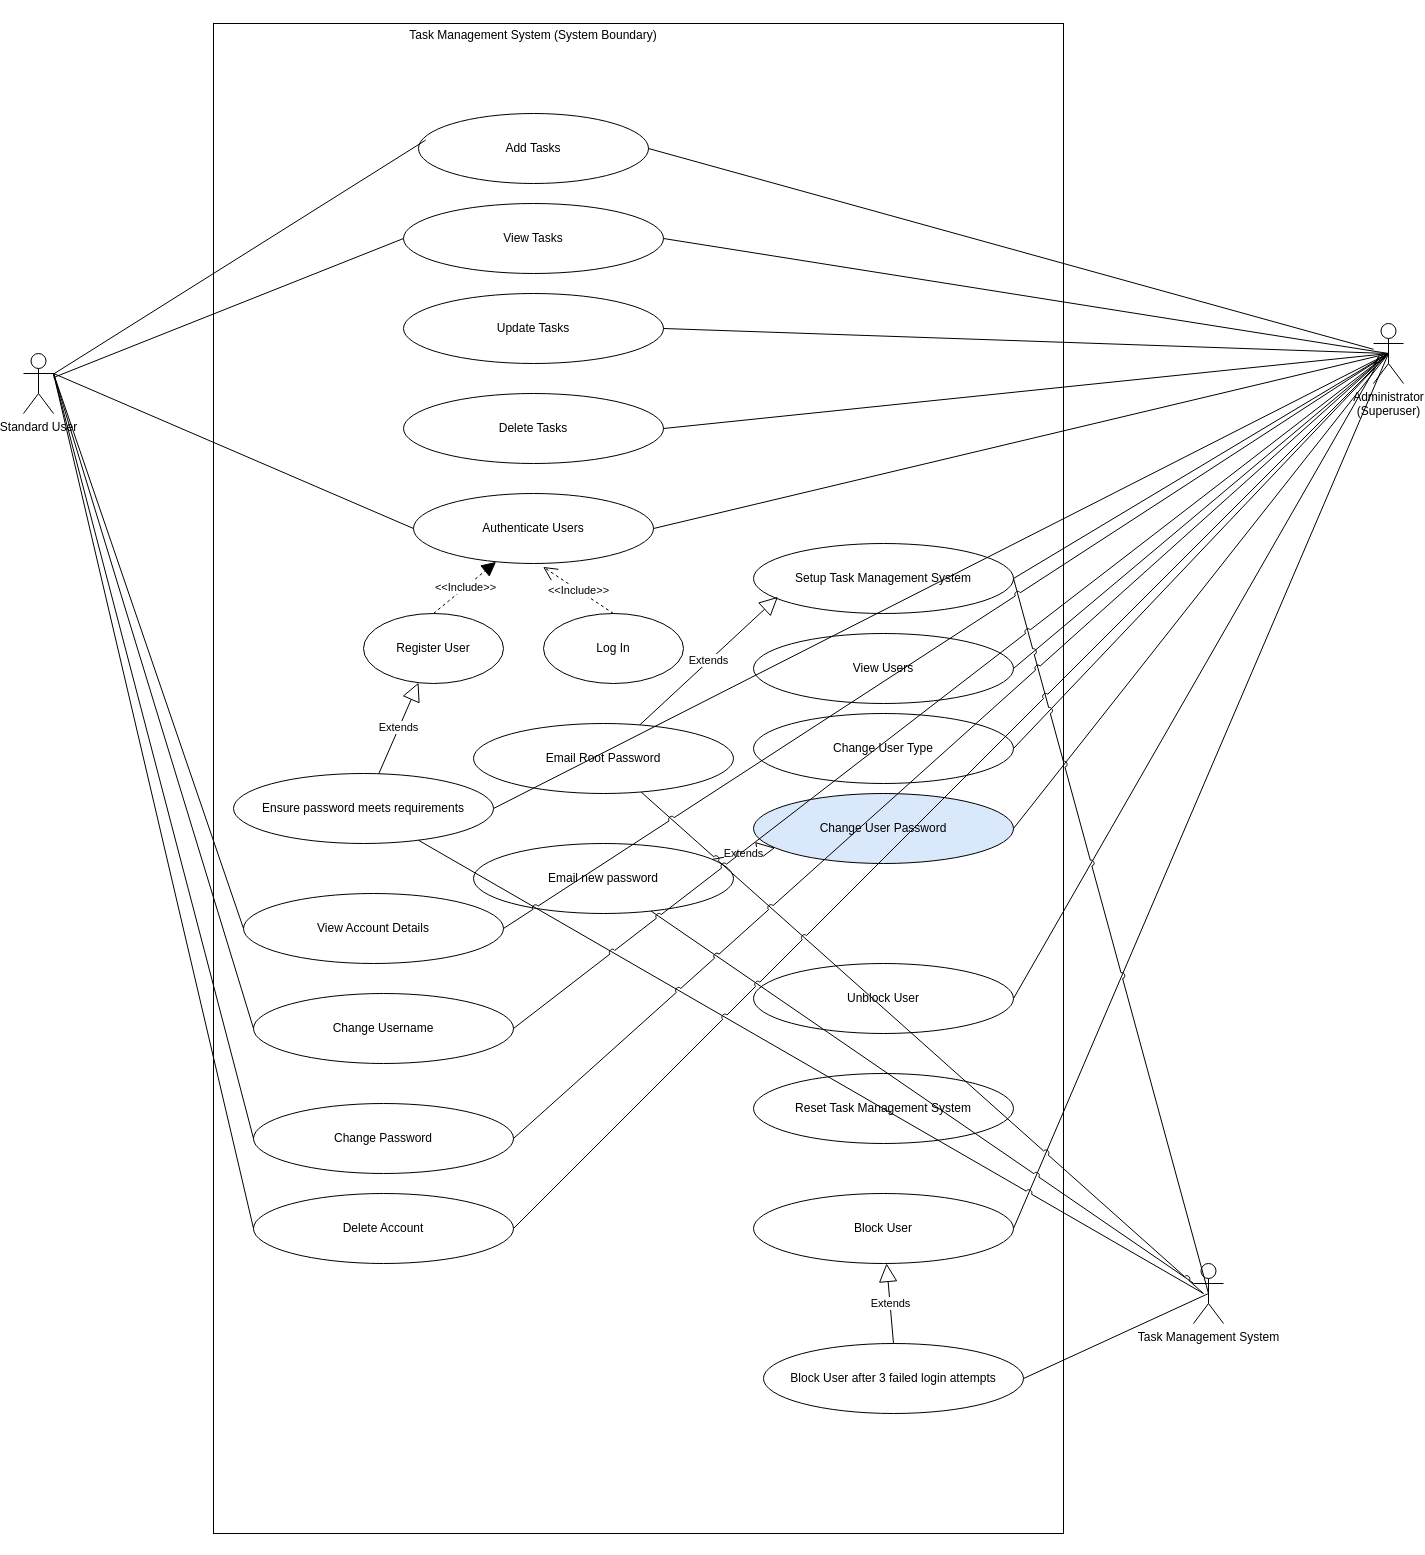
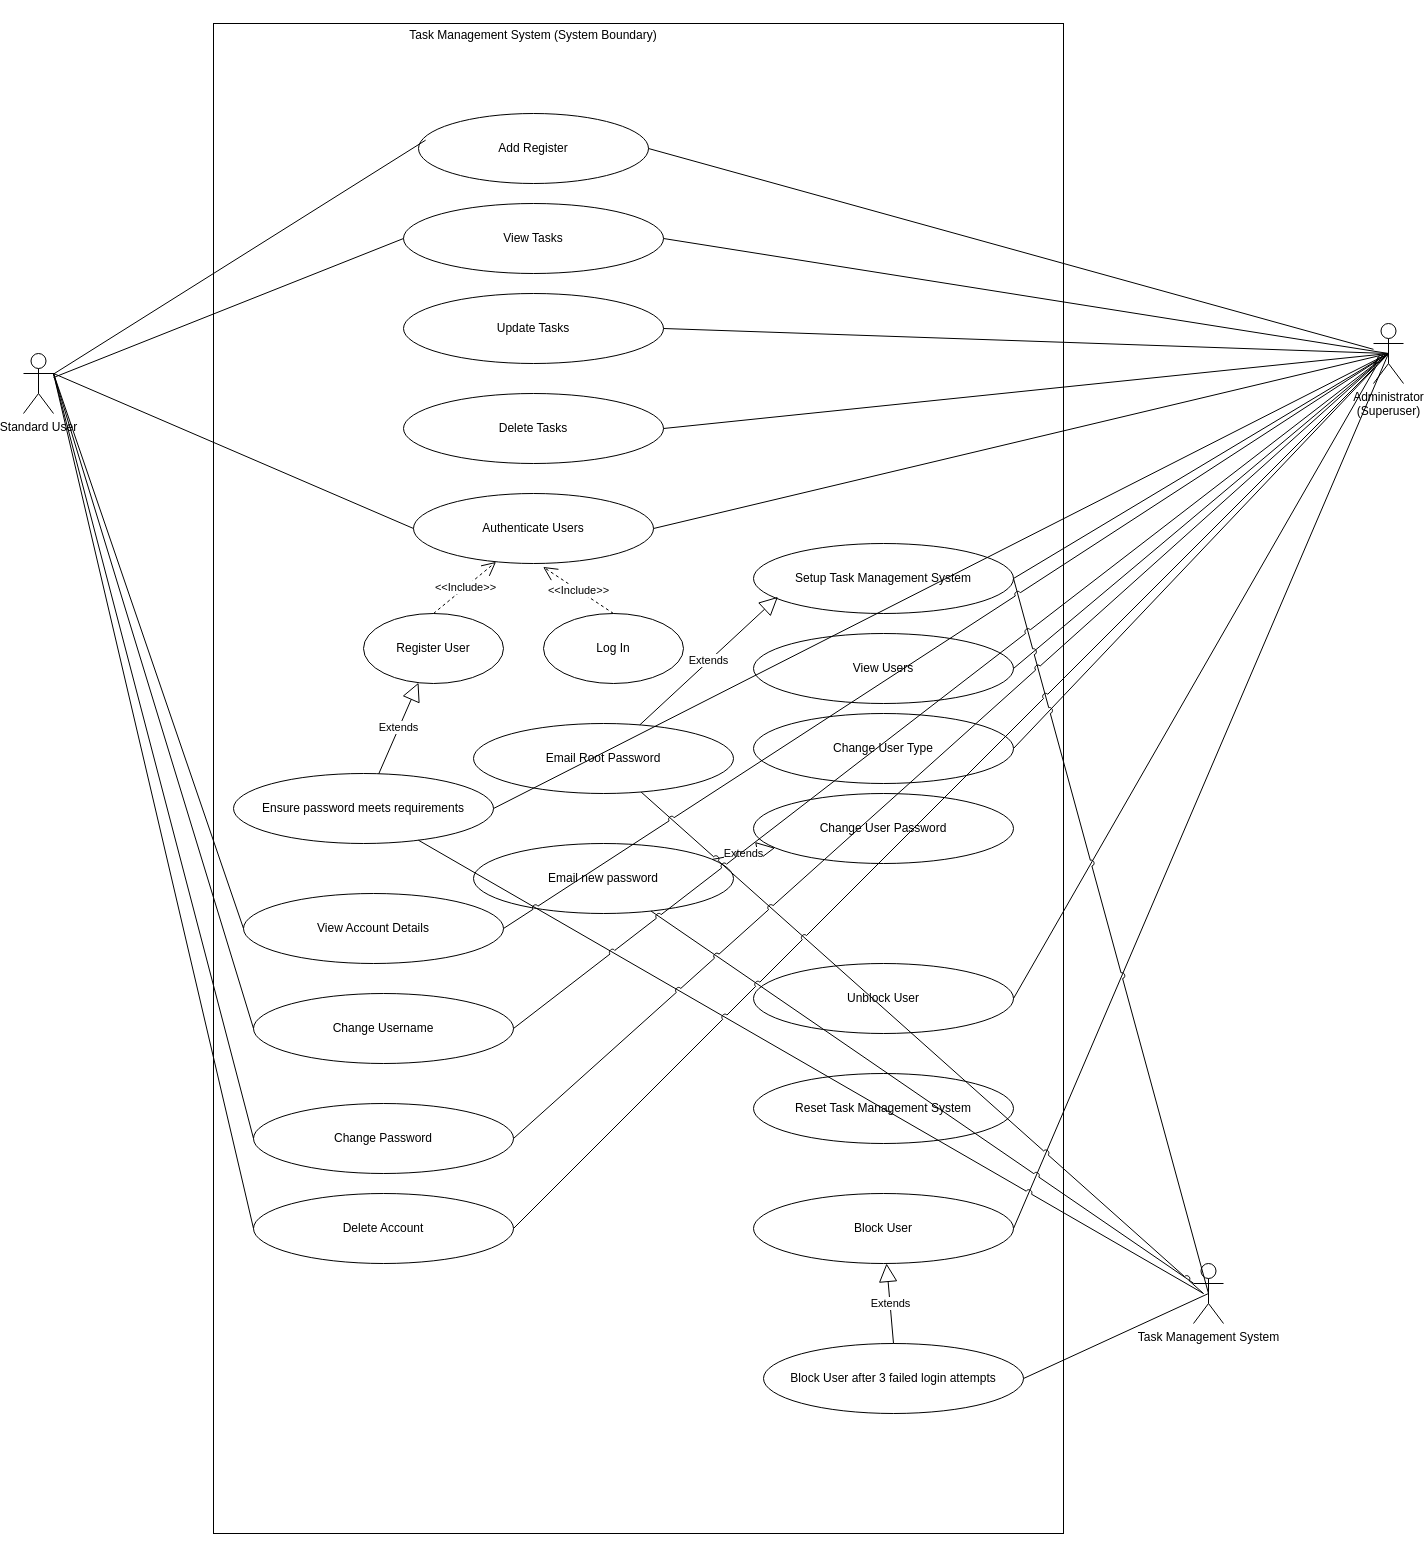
(534, 149) -> (534, 149)
(484, 572) -> (488, 568)
(1215, 573) -> none
(884, 829) -> (884, 829)
